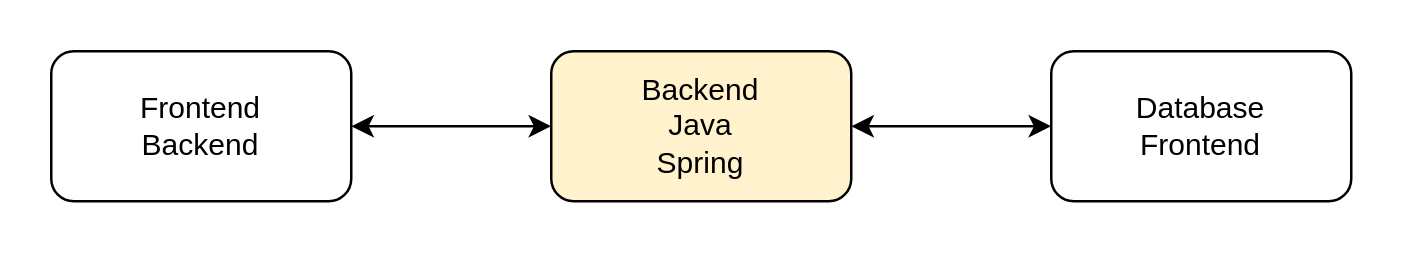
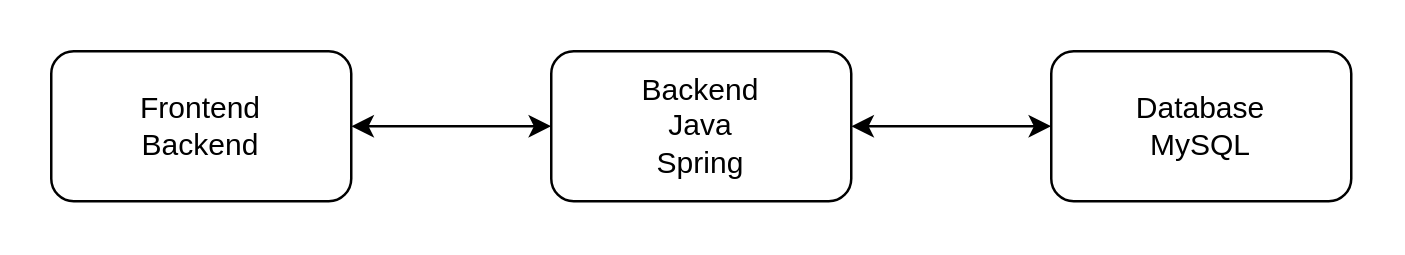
(701, 126) -> (701, 126)
(1201, 126) -> (1201, 126)
